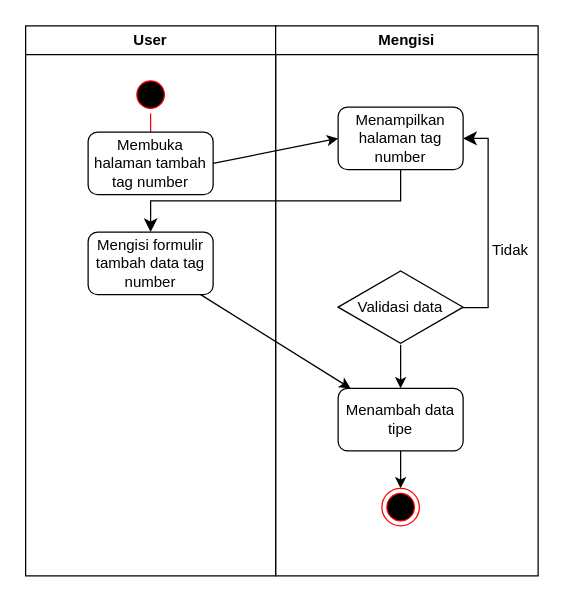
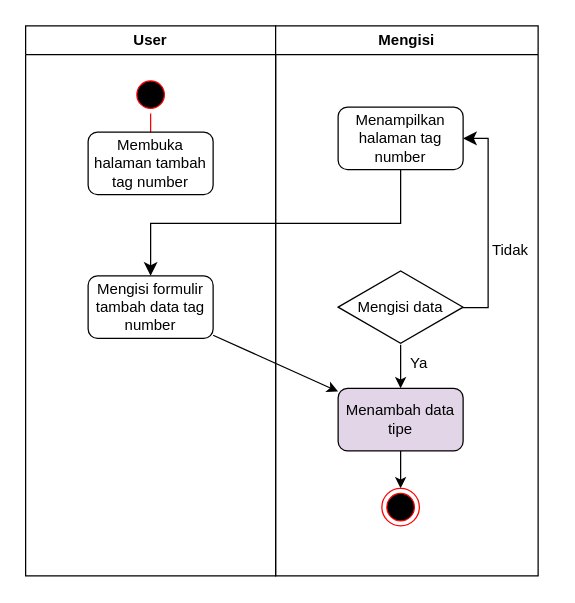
(271, 152) -> none
(151, 263) -> (151, 307)
(401, 307) -> (401, 307)
none -> (419, 363)
(401, 419) -> (401, 419)
